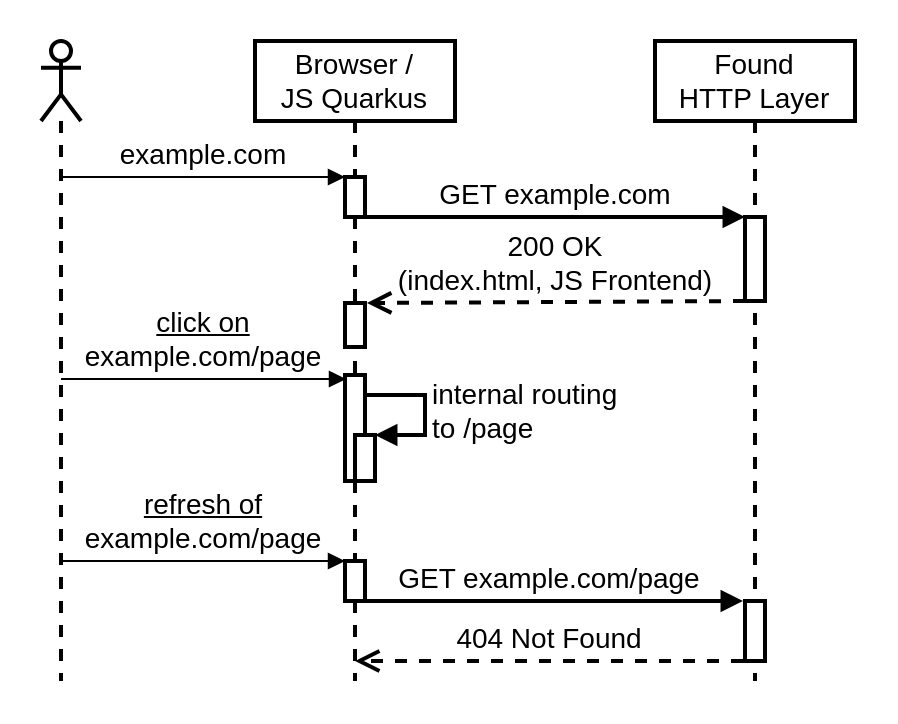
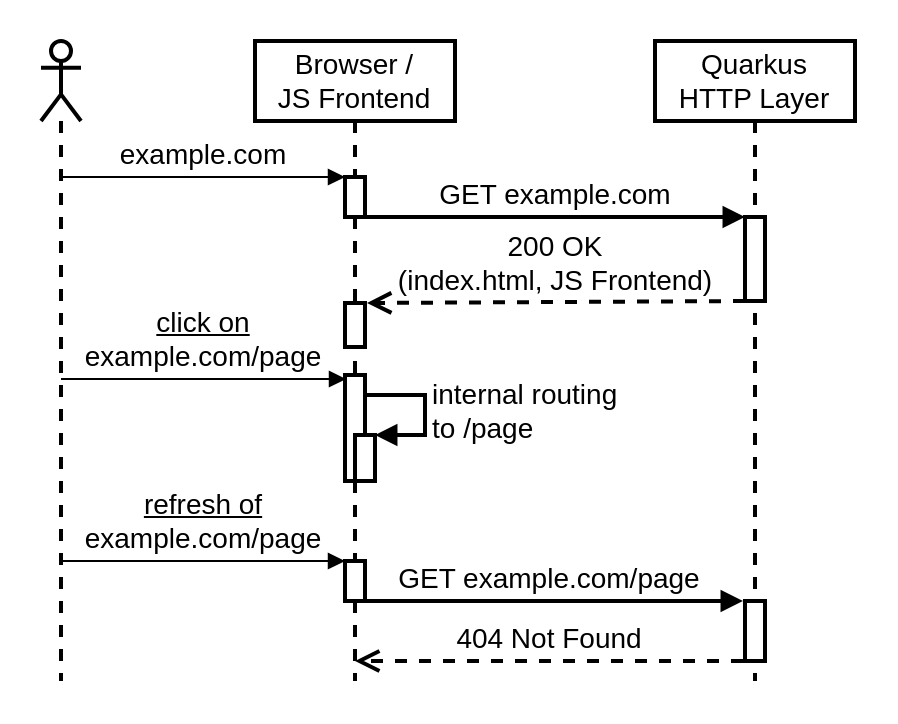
(355, 81) -> (355, 81)
(755, 81) -> (755, 81)
